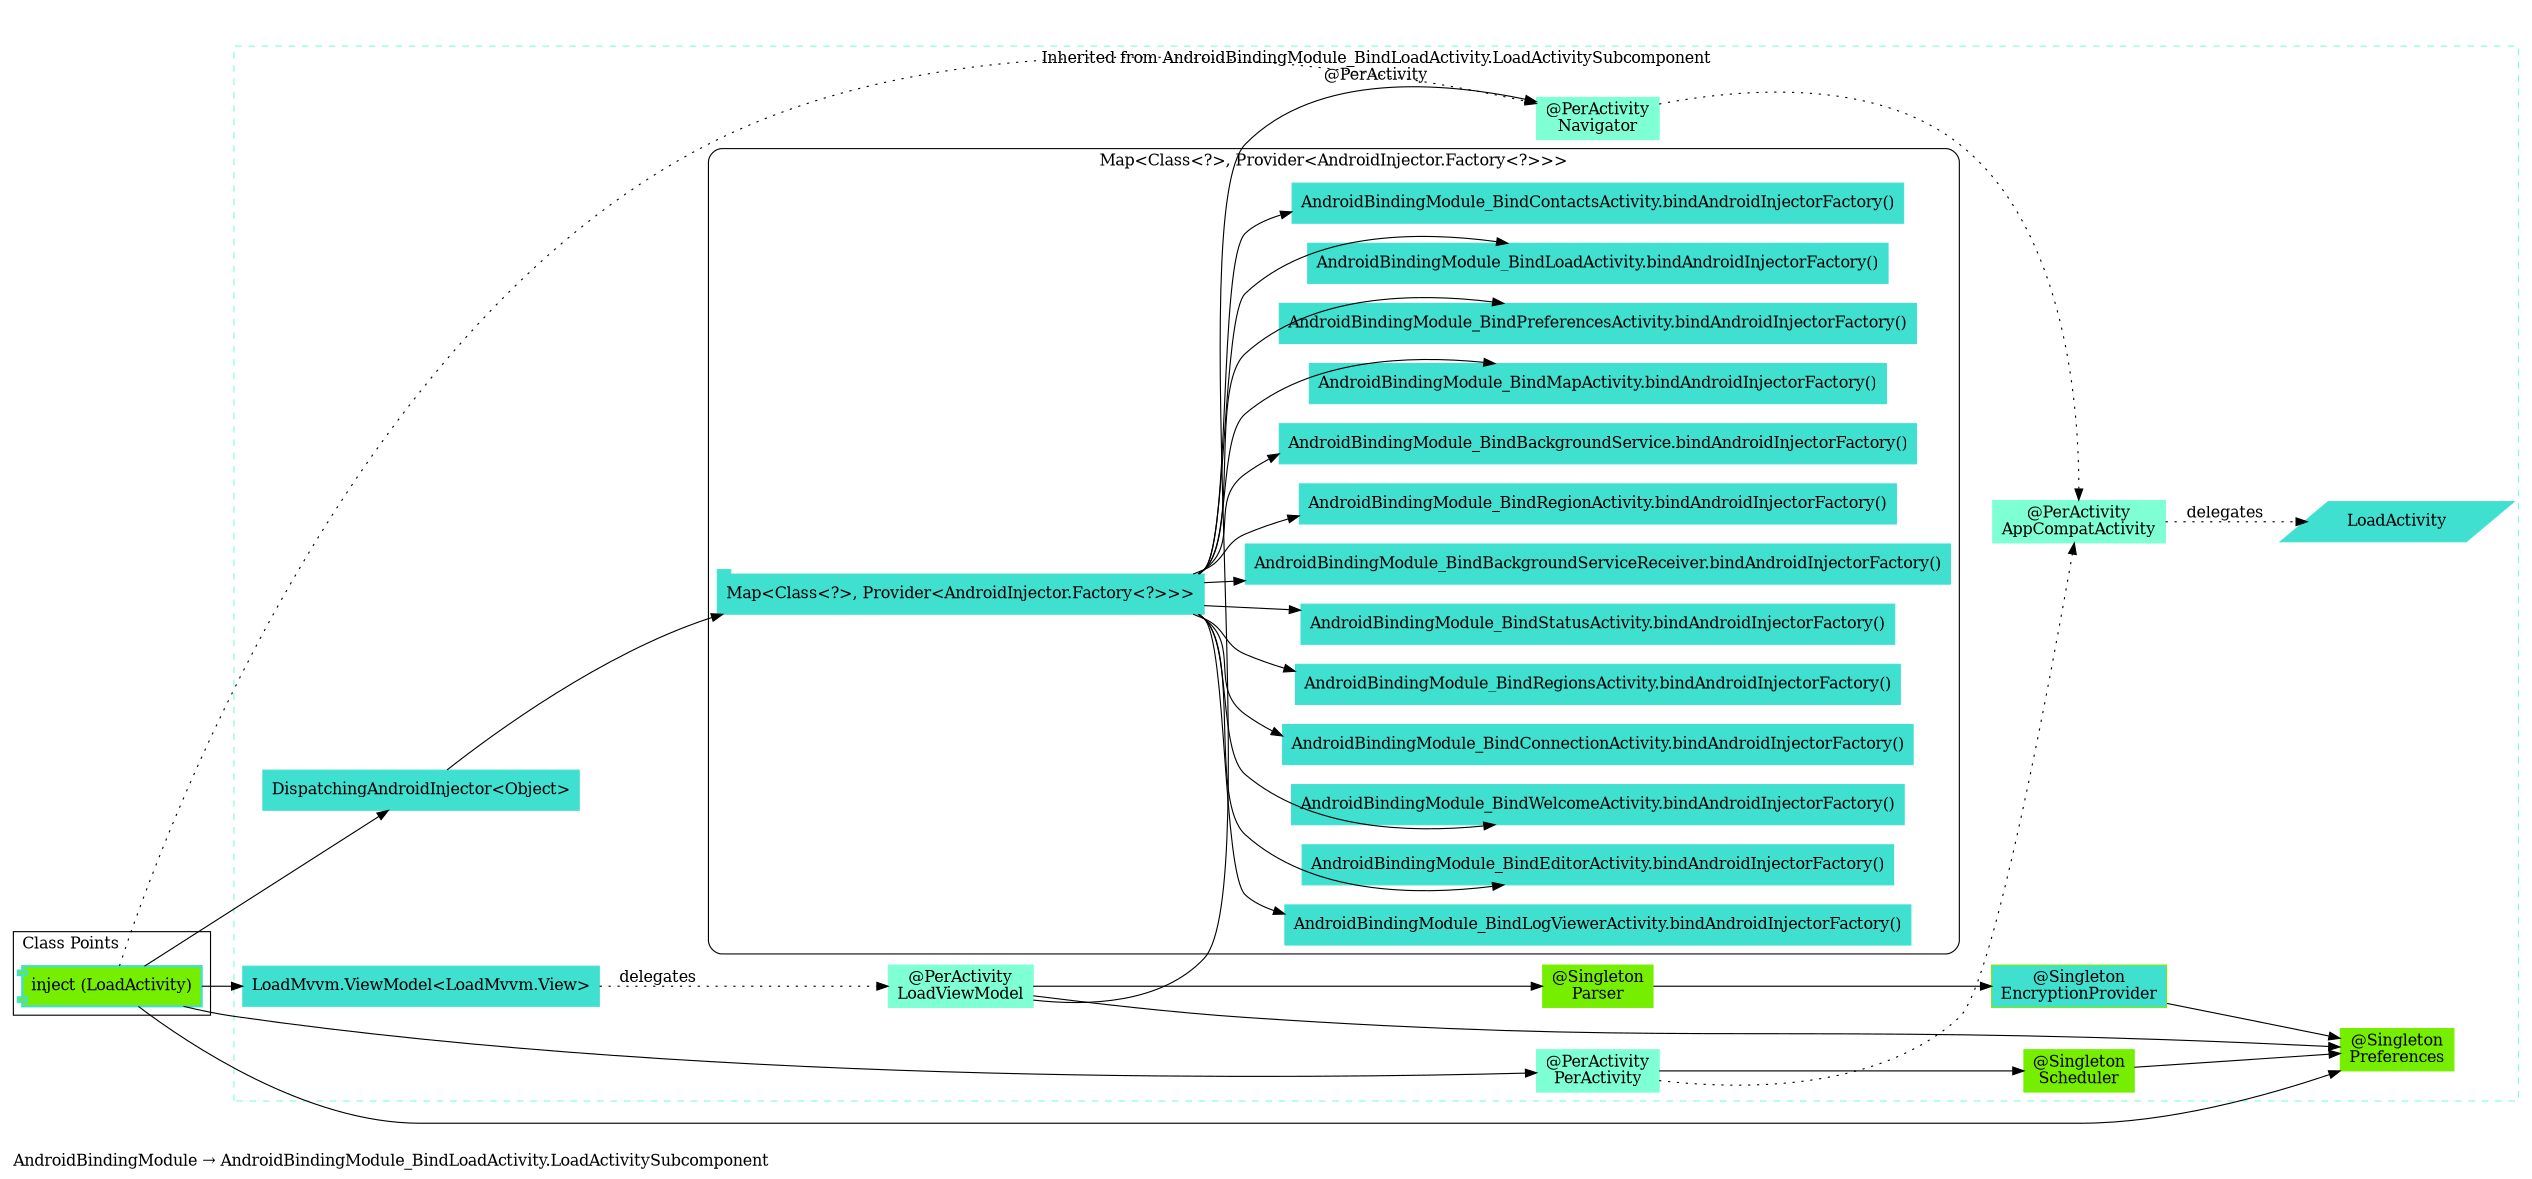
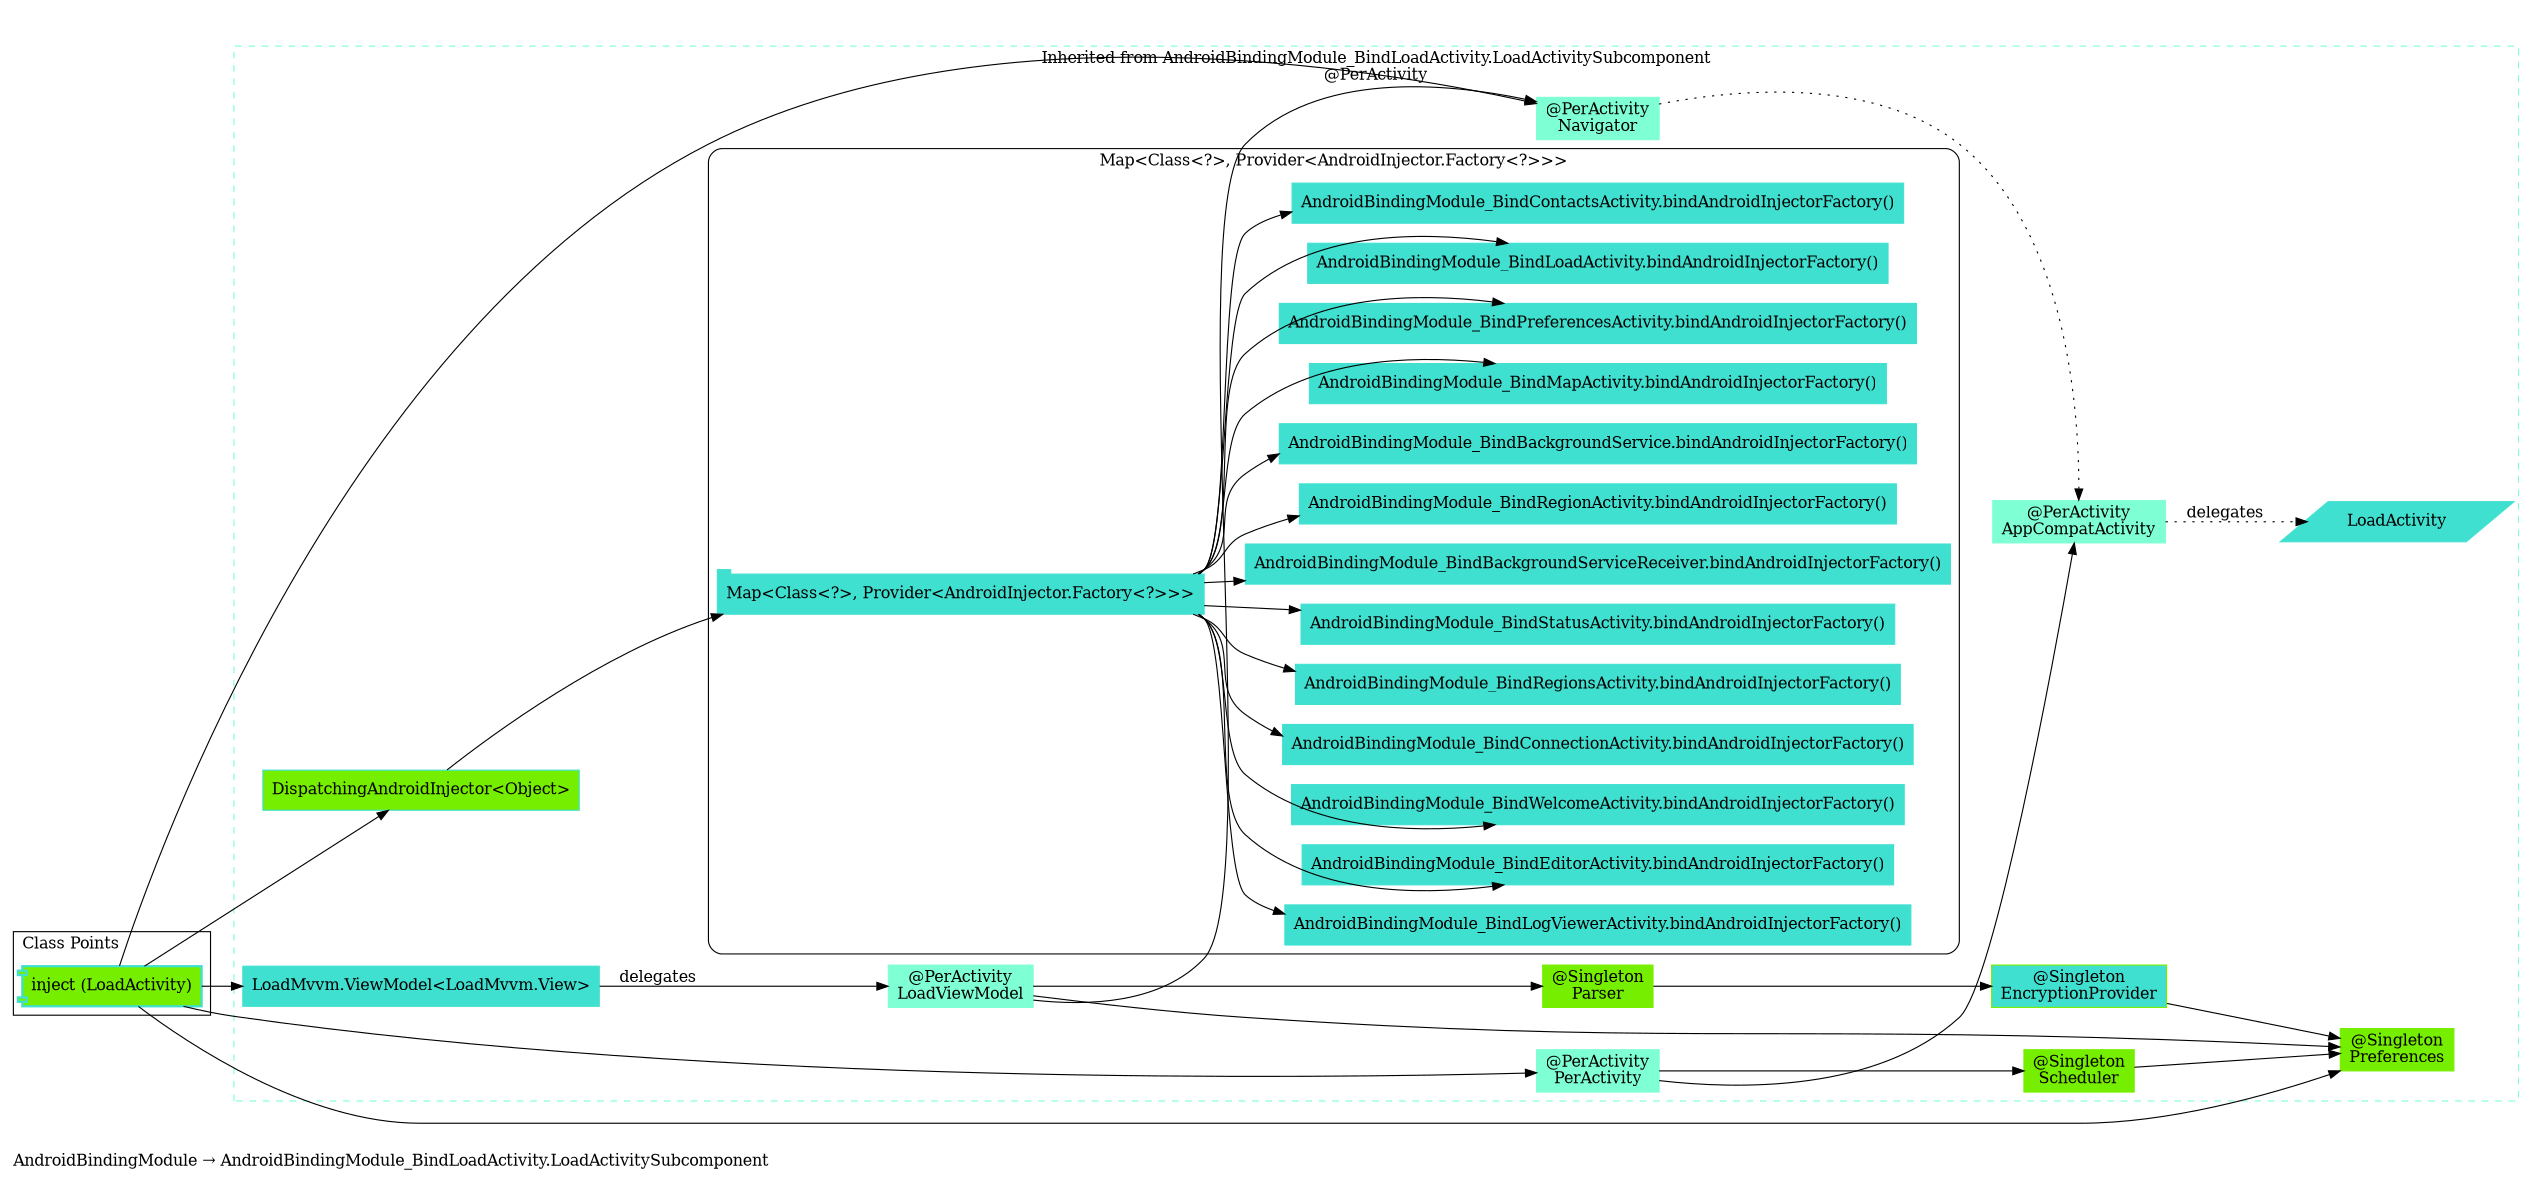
(624, 199) -> (624, 199)
(421, 790) -> (421, 790)
(1990, 942) -> (1990, 942)
(738, 986) -> (738, 986)
